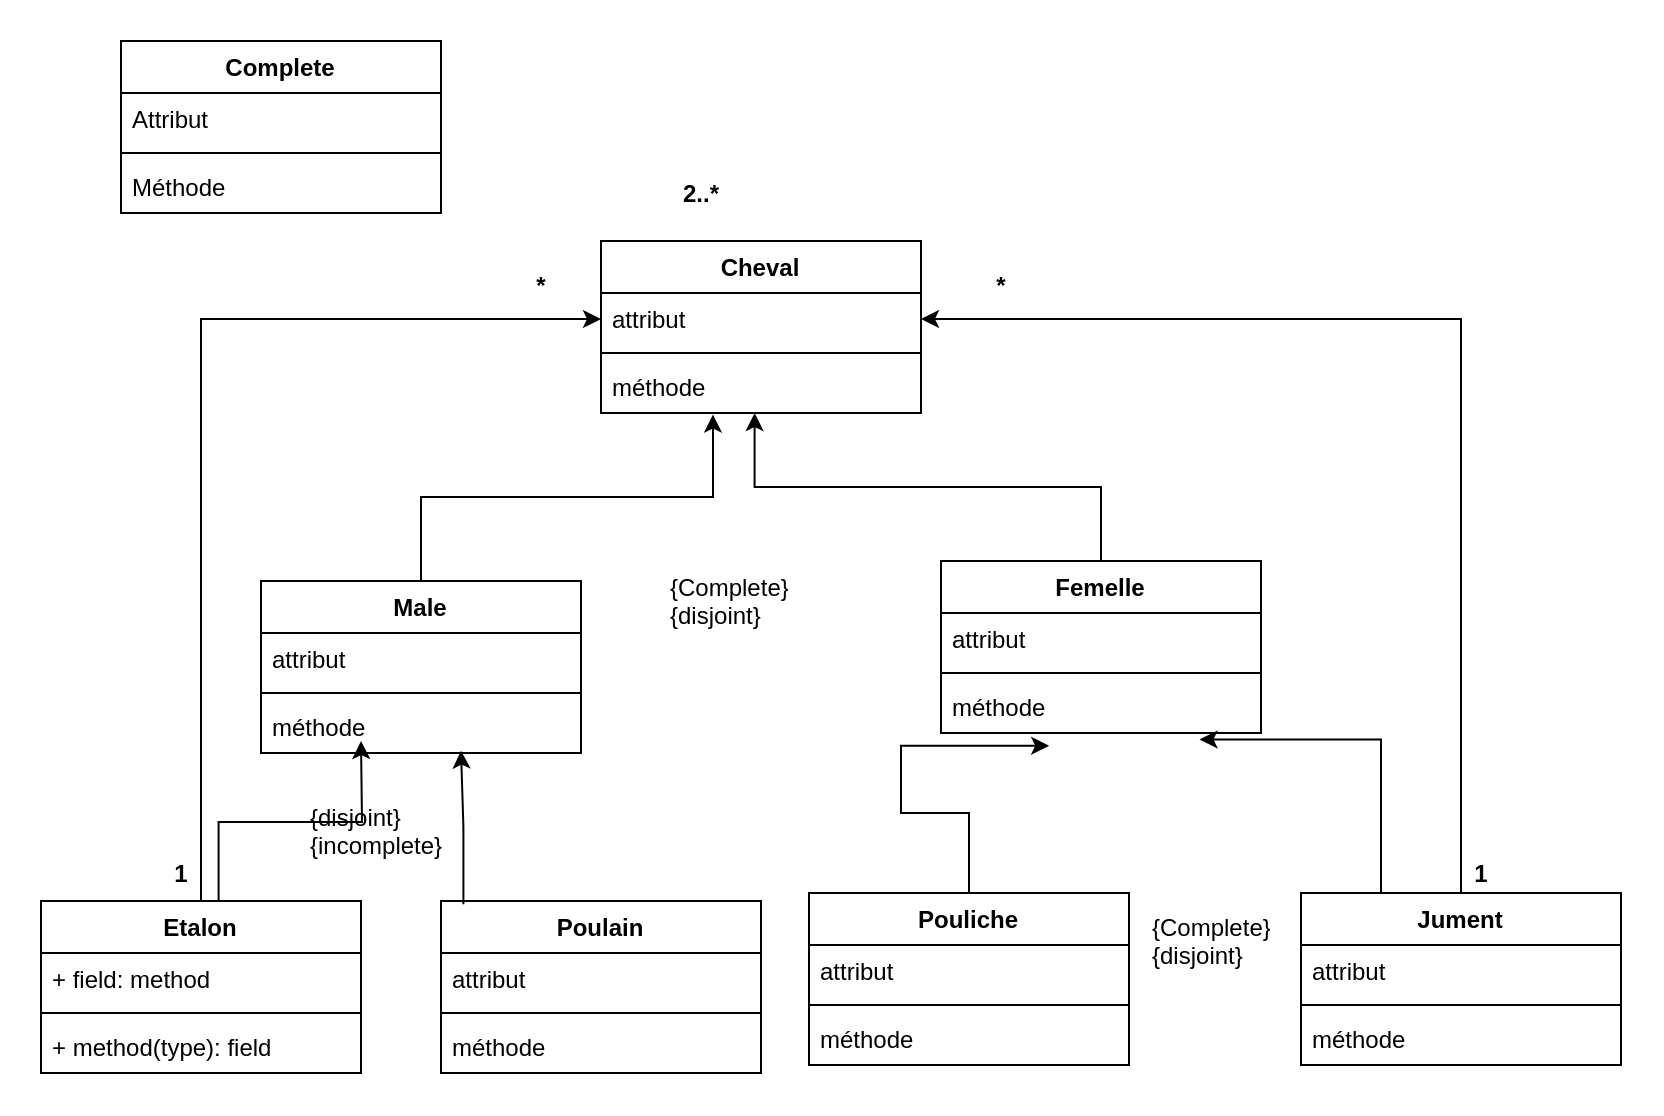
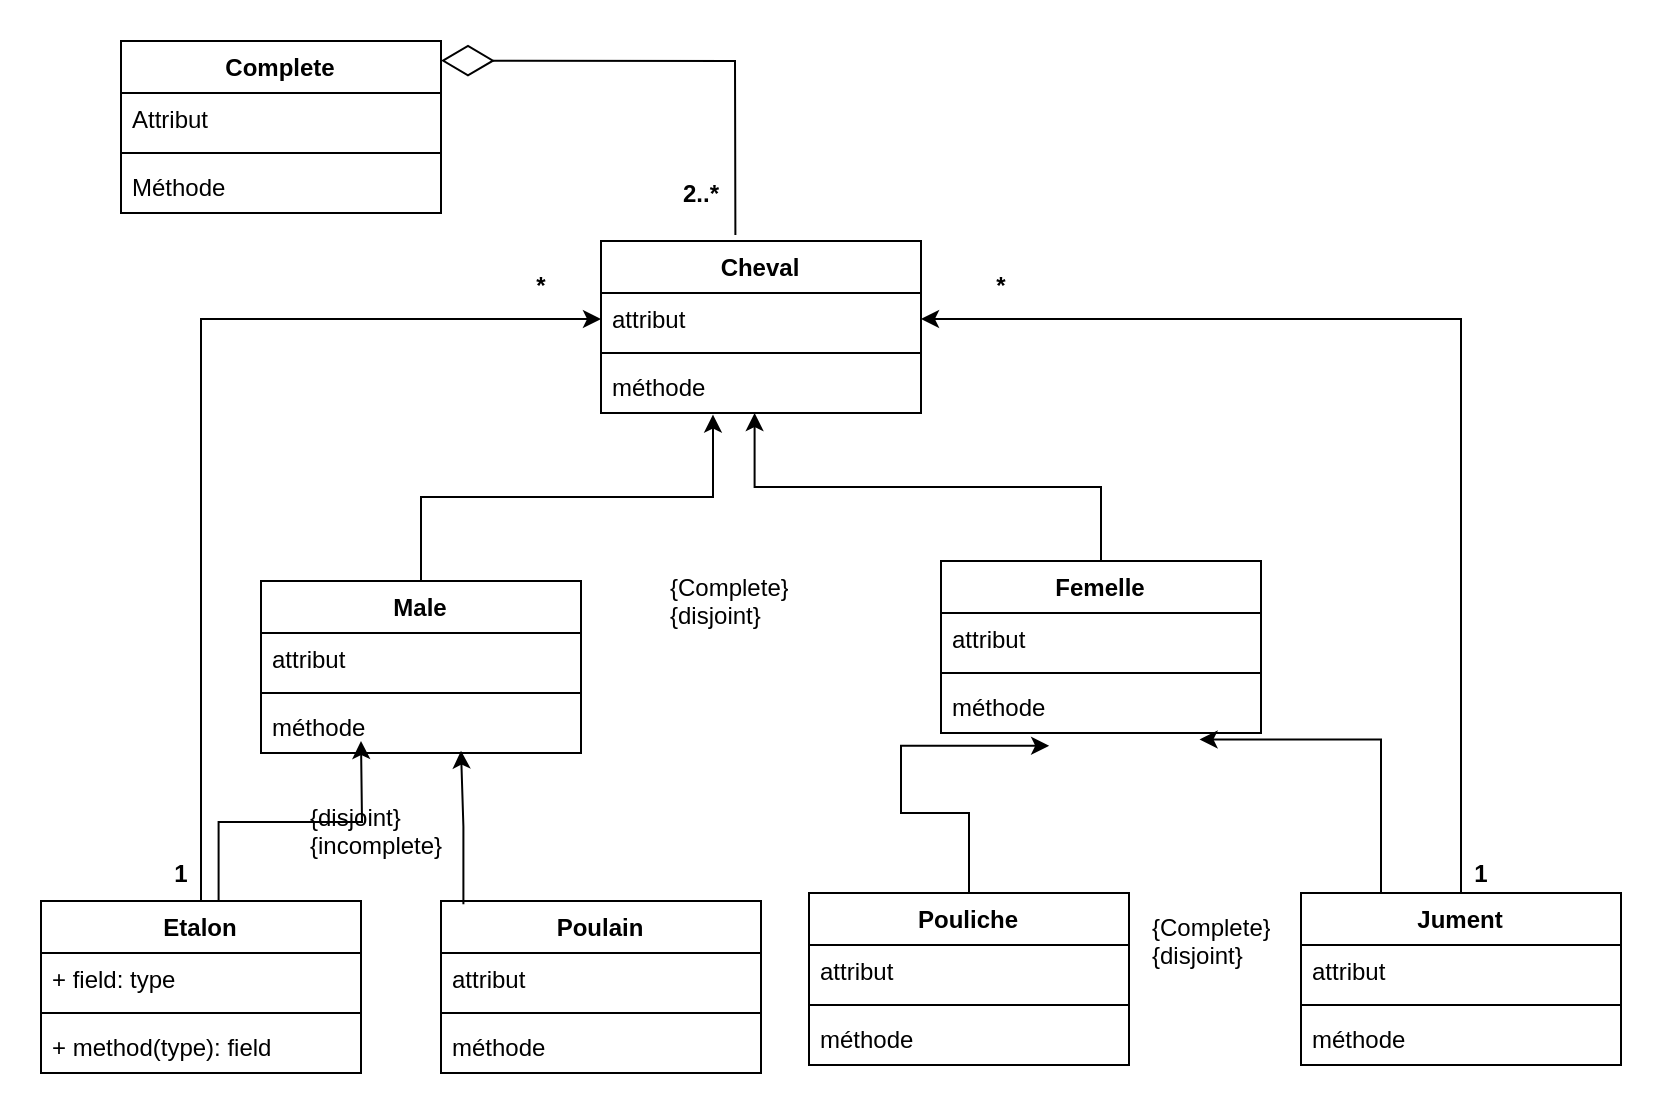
none -> (701, 61)
(138, 981) -> (125, 981)
